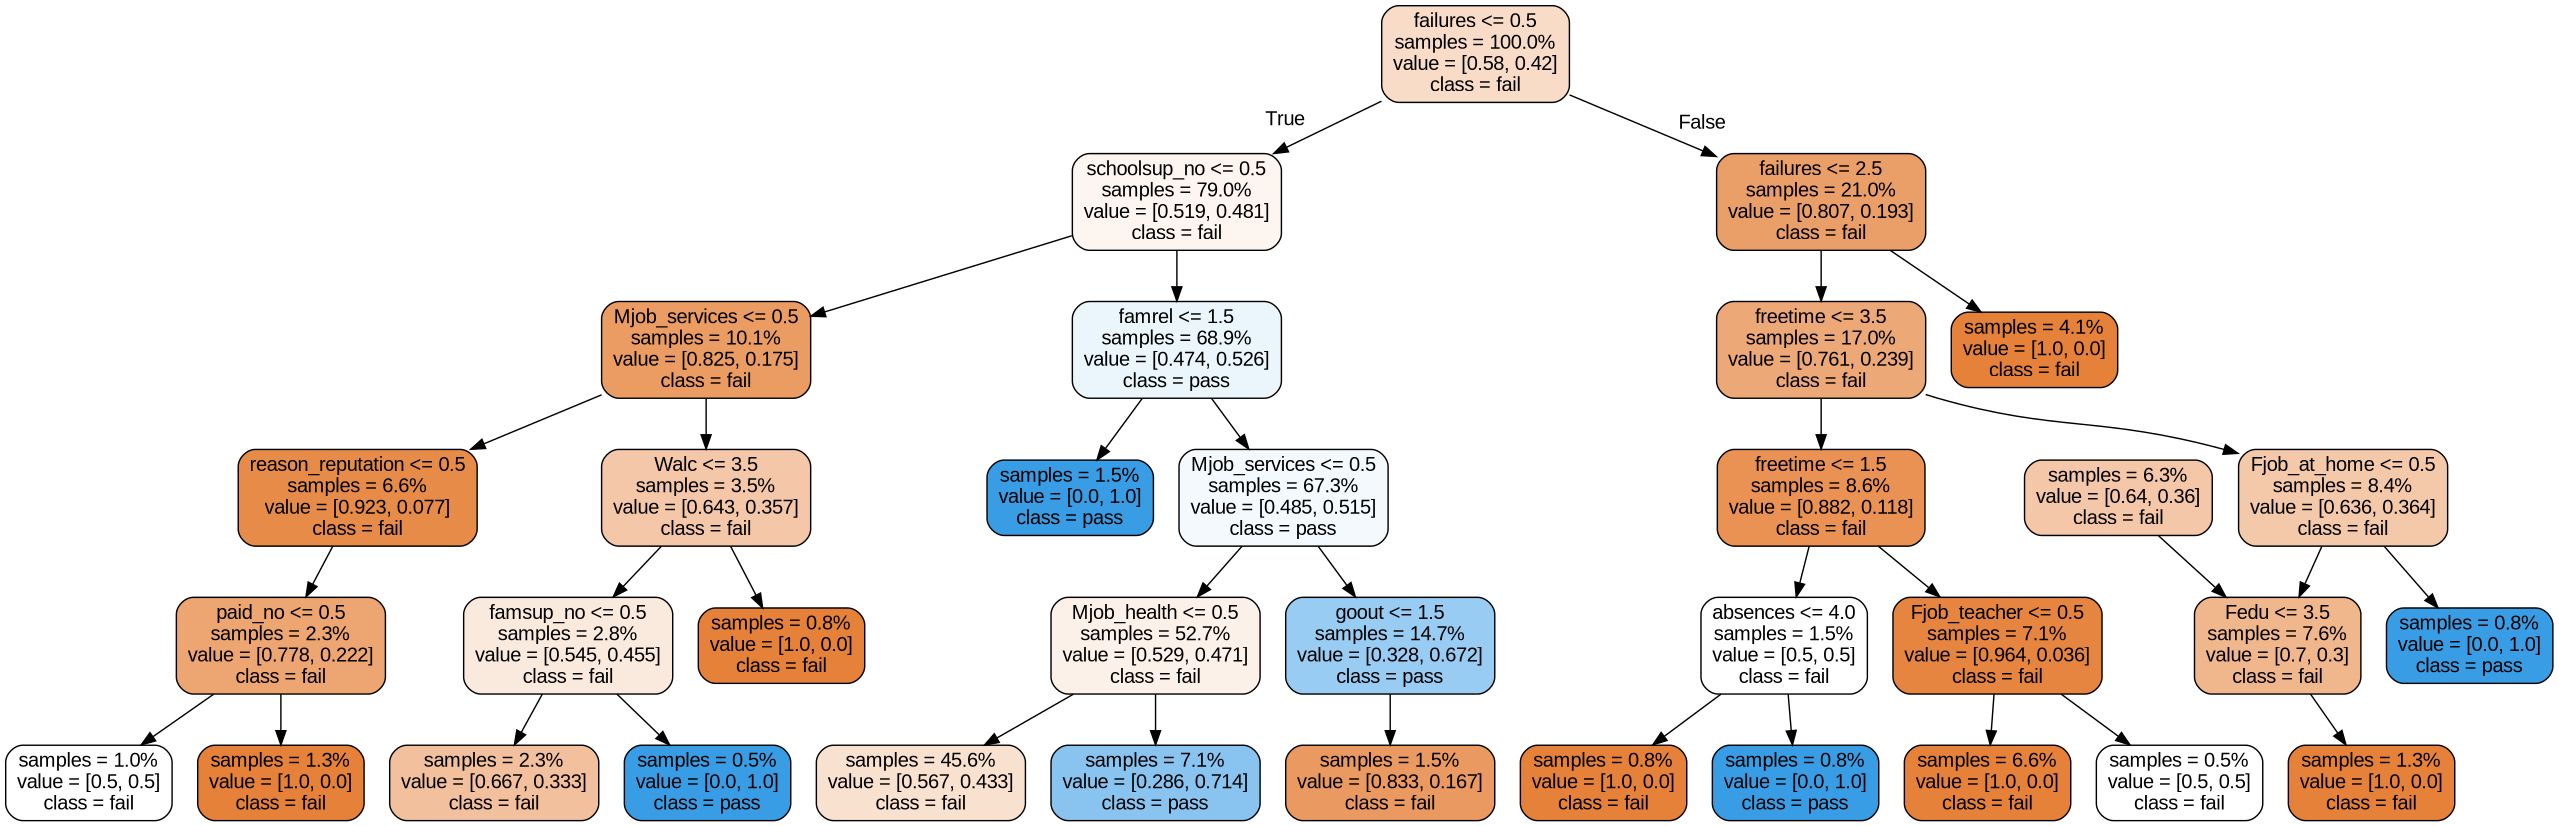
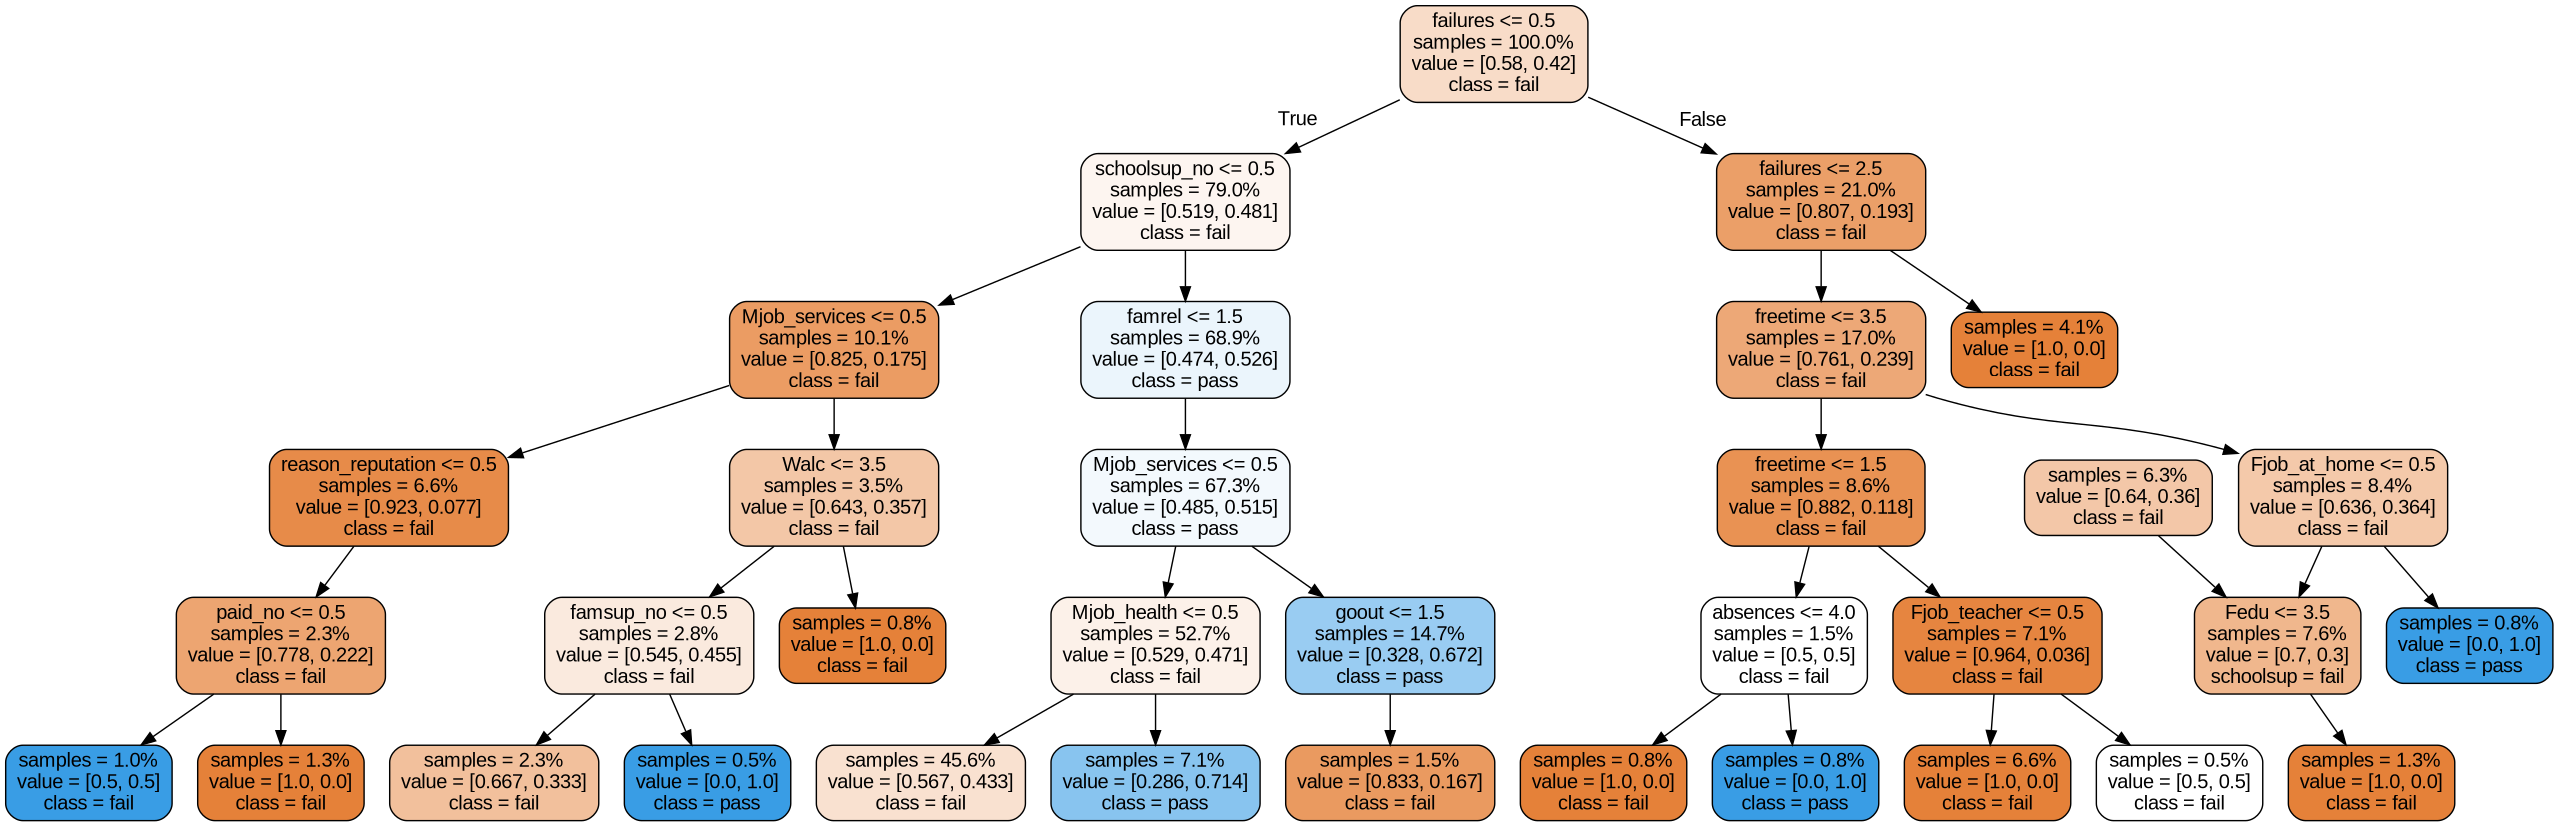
(1070, 498) -> none
(2278, 646) -> (2278, 646)
(89, 783) -> (89, 783)
